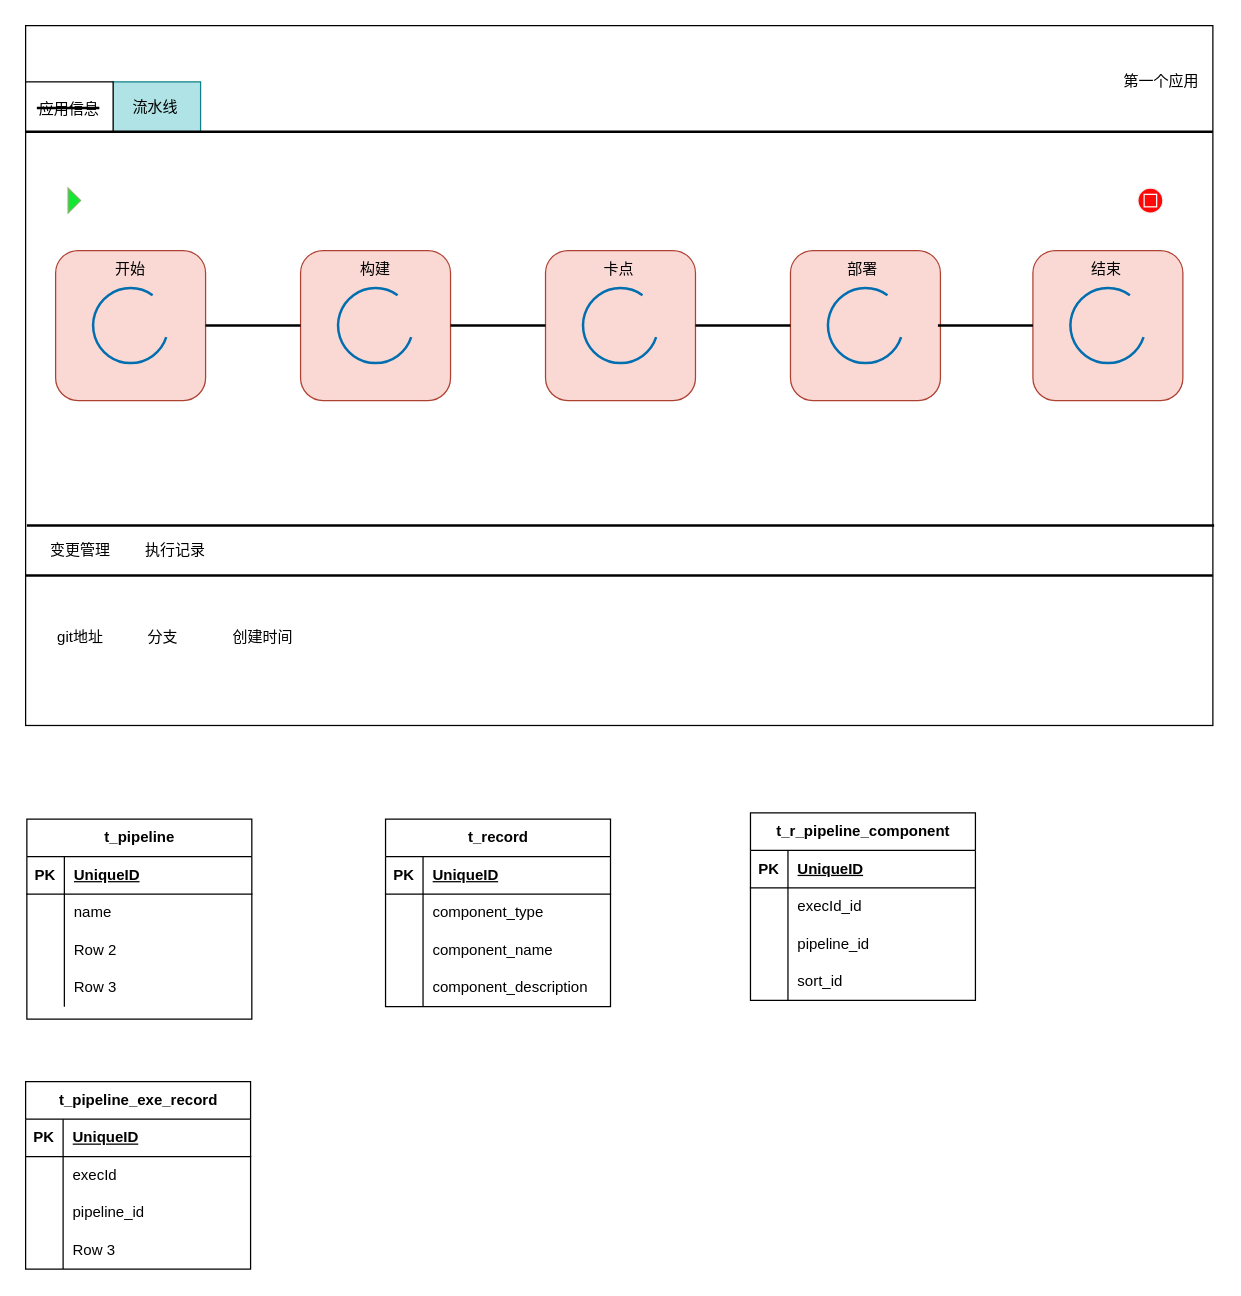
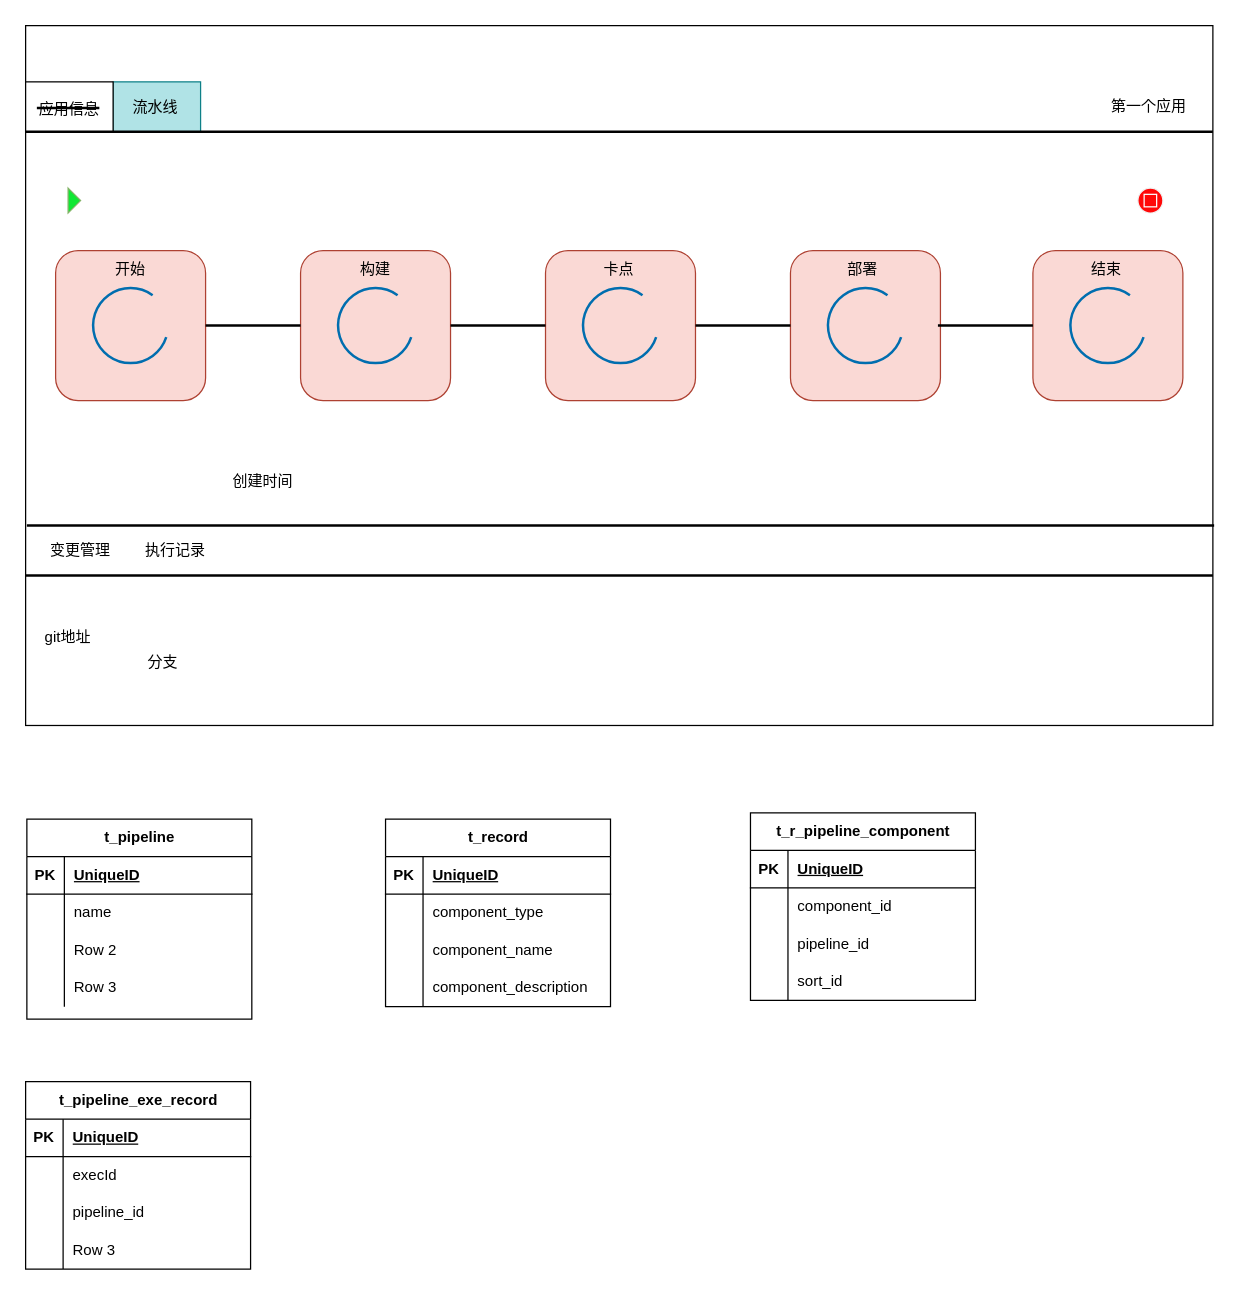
(1162, 82) -> (1149, 107)
(81, 638) -> (68, 638)
(163, 638) -> (163, 663)
(263, 638) -> (263, 482)
(834, 907) -> (847, 907)
